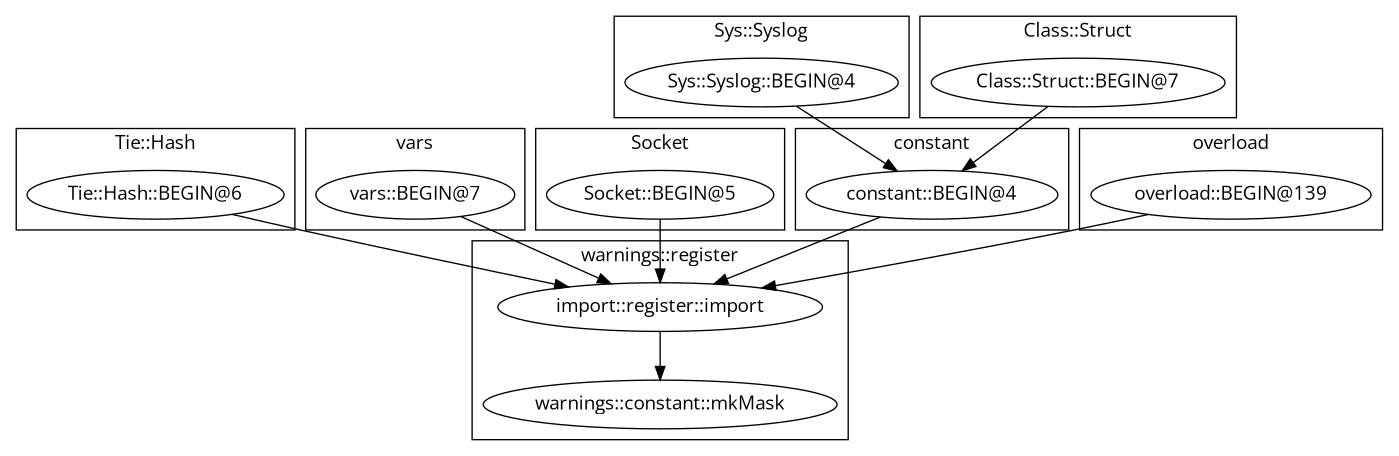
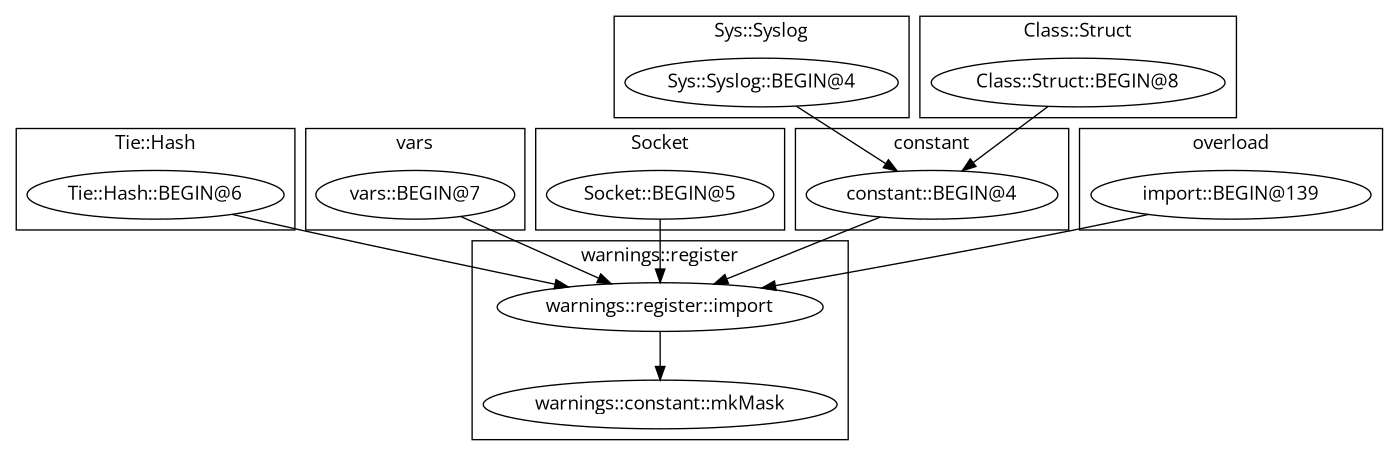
(1078, 83) -> (1078, 83)
(1231, 195) -> (1231, 195)
(660, 307) -> (660, 307)
